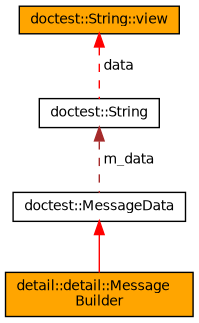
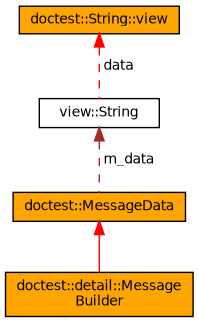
(99, 113) -> (99, 113)
(99, 207) -> (99, 207)
(99, 294) -> (99, 294)
